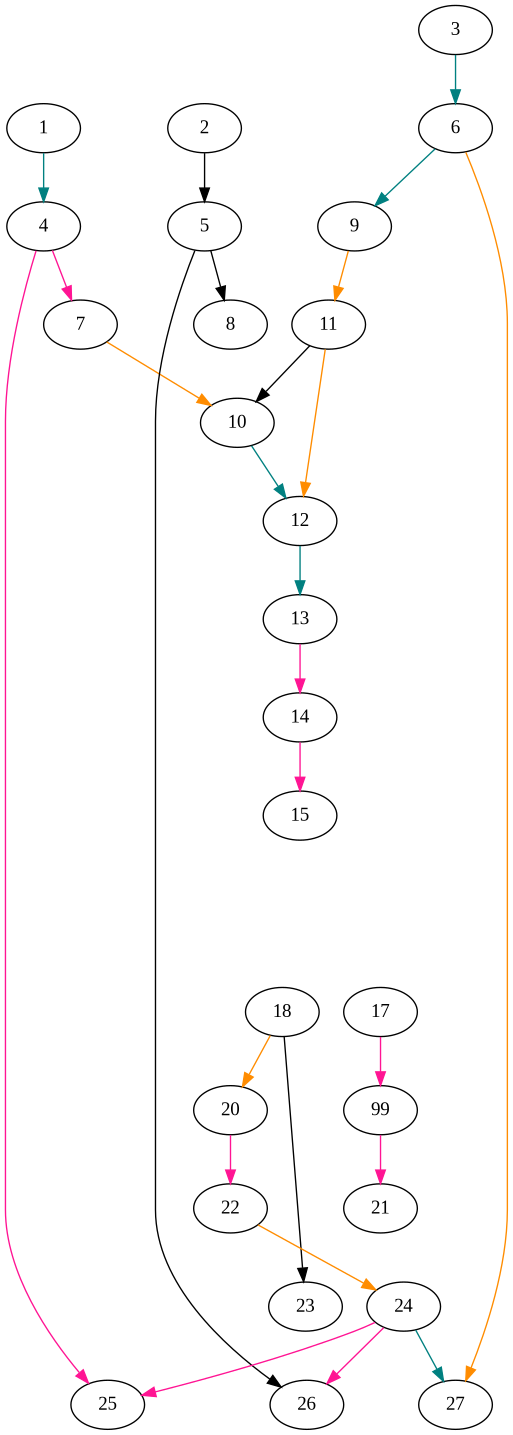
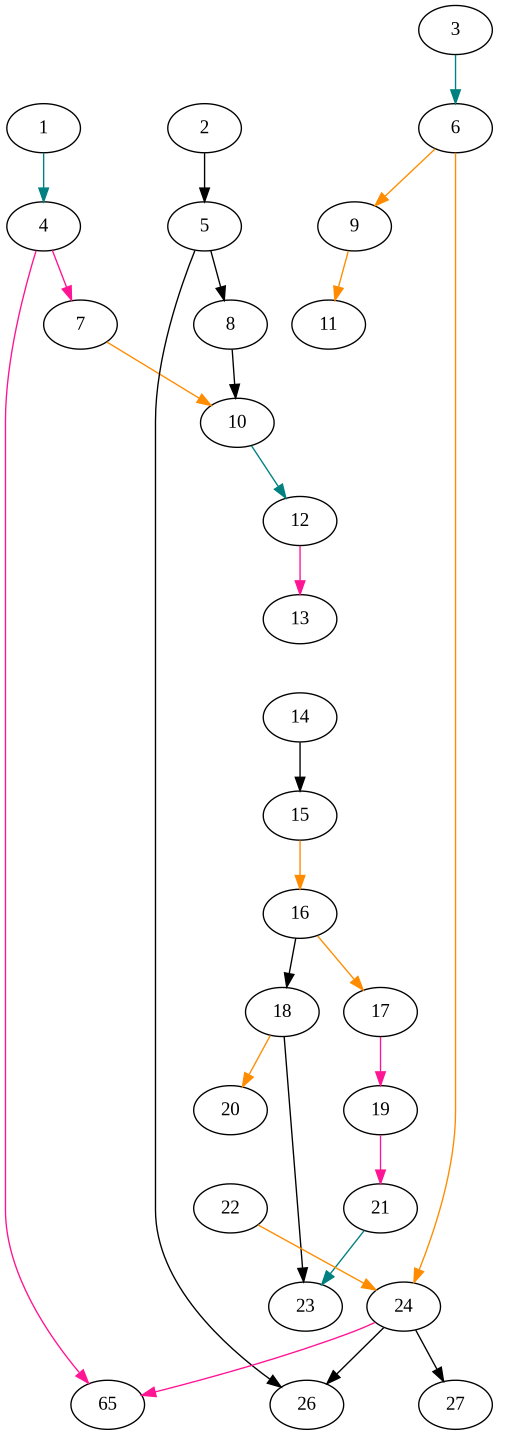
(410, 173) -> (410, 173)
(288, 369) -> (233, 367)
(315, 416) -> none
(300, 563) -> (300, 563)
(300, 662) -> none
(300, 760) -> (300, 760)
(507, 760) -> (456, 714)
none -> (300, 914)
(381, 1110) -> (381, 1110)
(230, 1153) -> none
none -> (347, 1252)
(426, 1350) -> (426, 1350)
(360, 1351) -> (360, 1351)
(108, 1405) -> (108, 1405)
